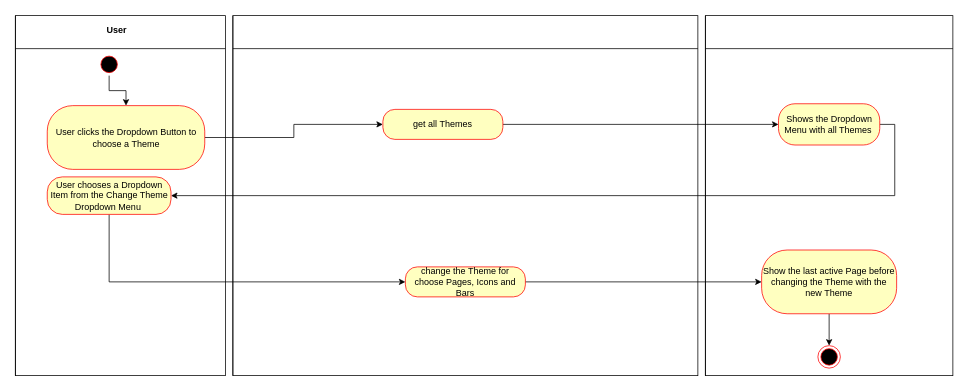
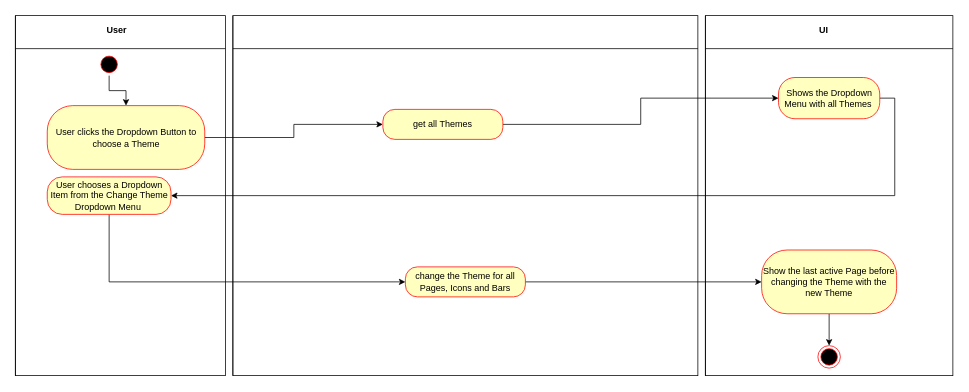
none -> (829, 30)
(829, 124) -> (829, 98)
(465, 282) -> (465, 282)
